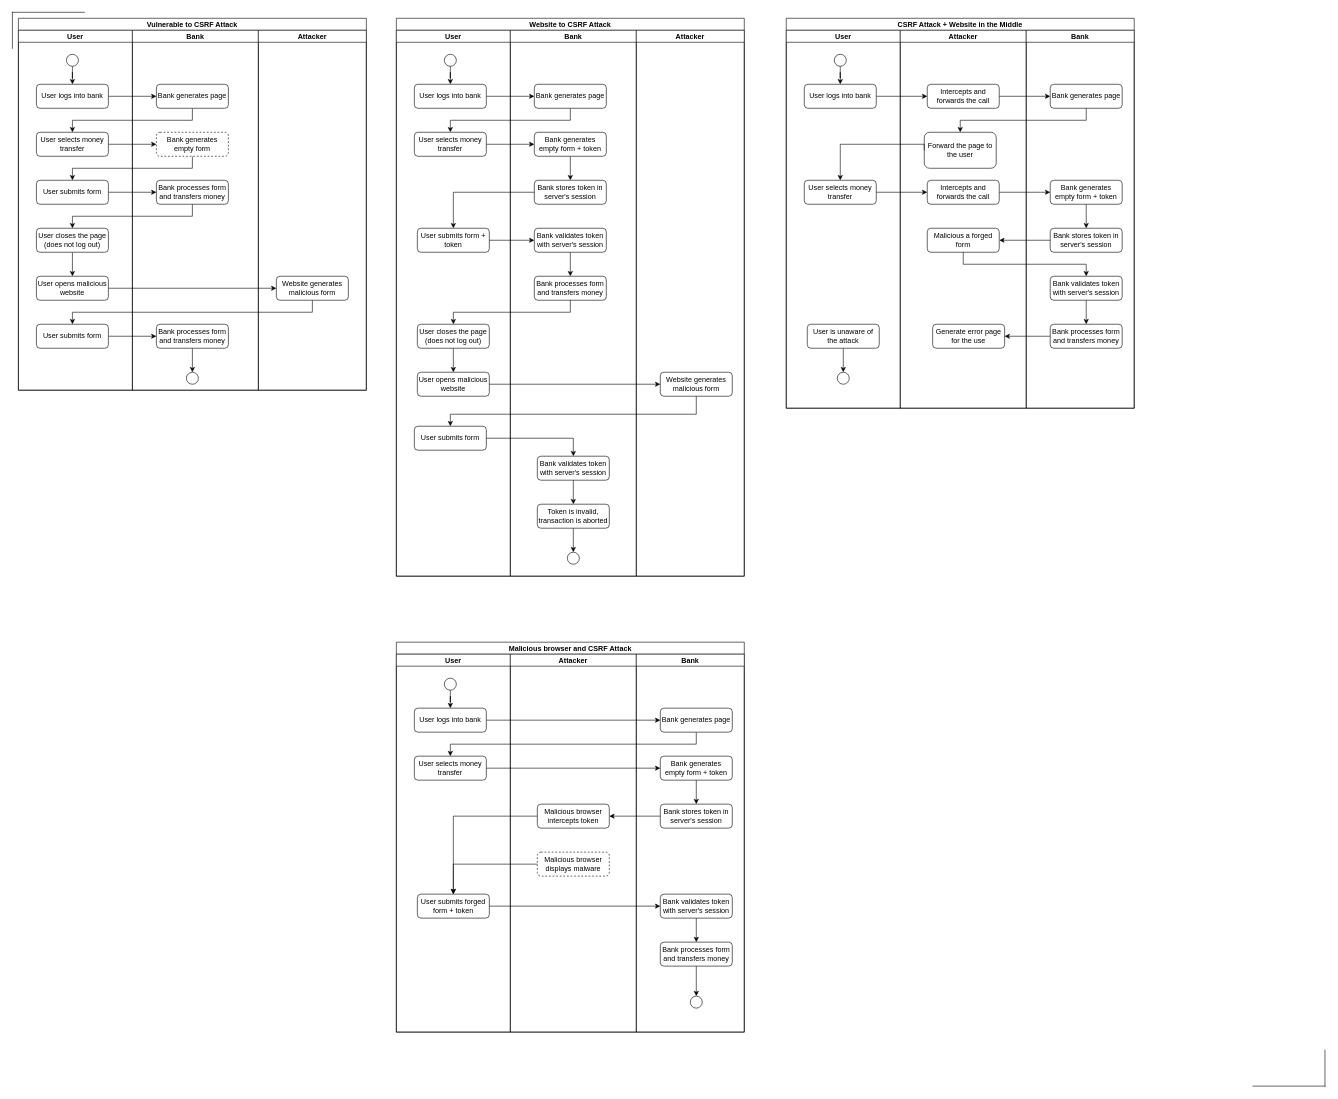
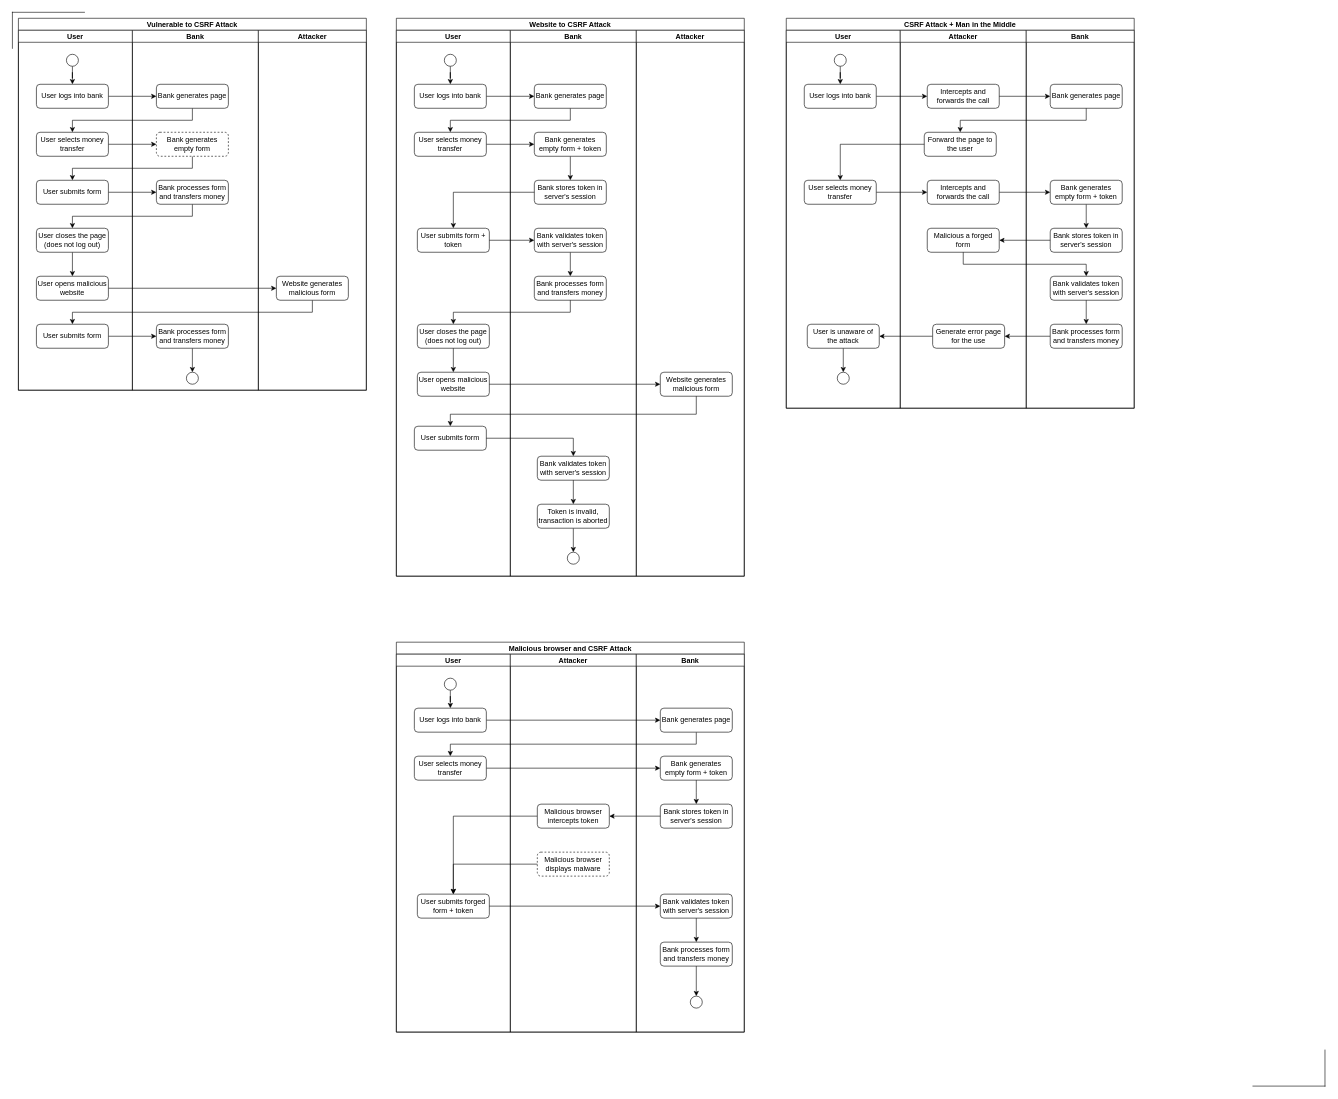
(960, 25) -> (960, 25)
(960, 150) -> (960, 144)
none -> (884, 336)
